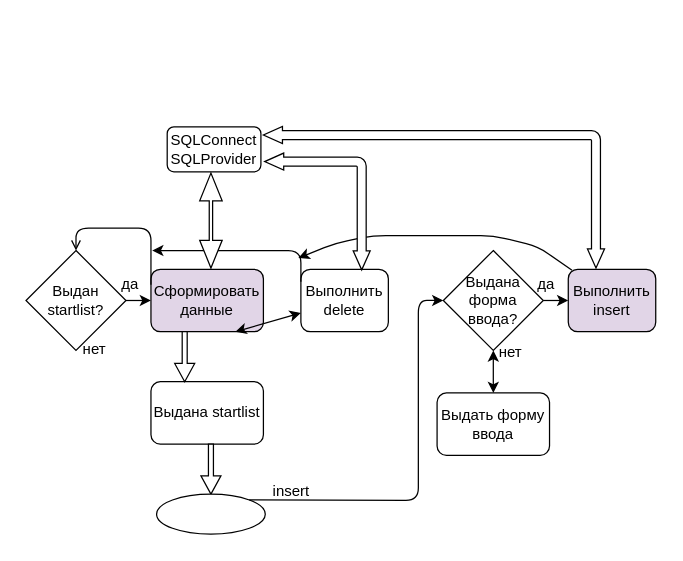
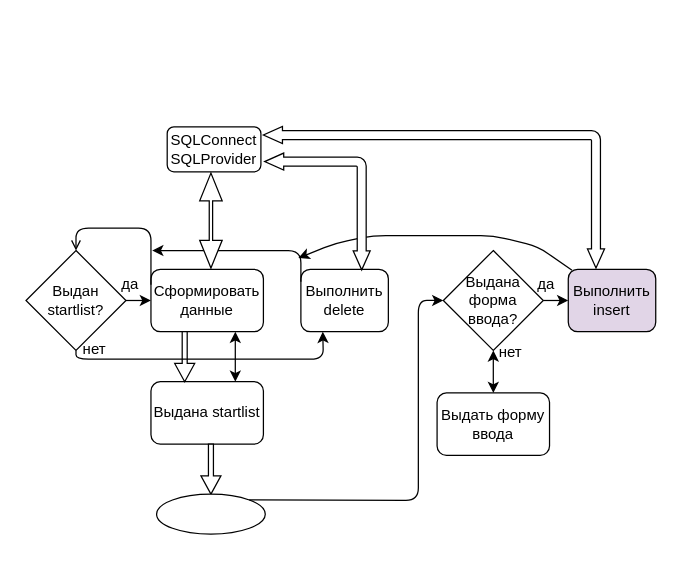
(207, 301) -> (207, 301)
(268, 323) -> (235, 357)
none -> (201, 359)
(291, 492) -> none
